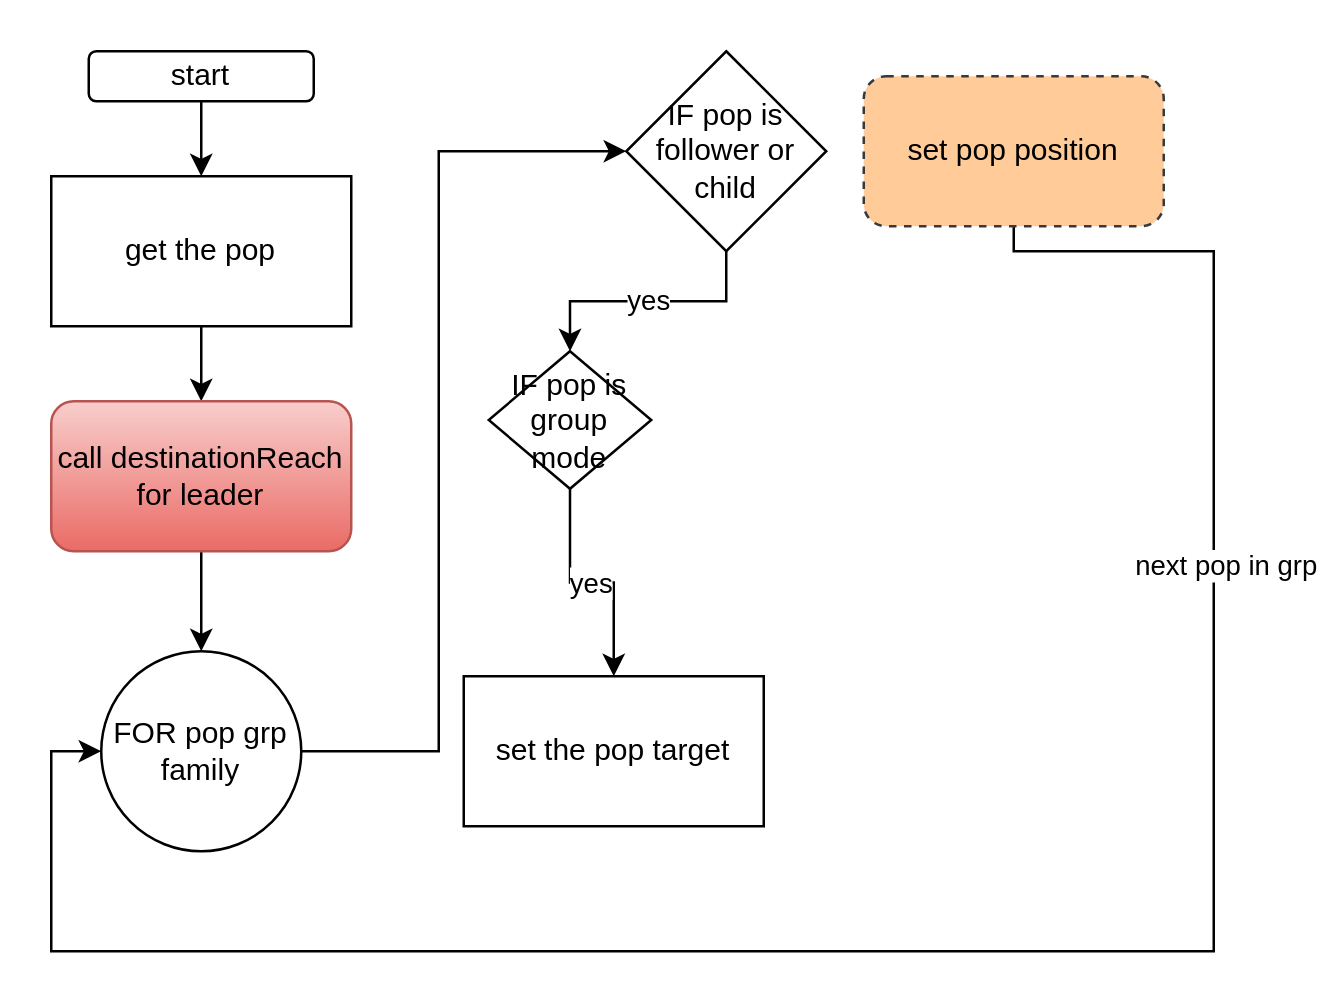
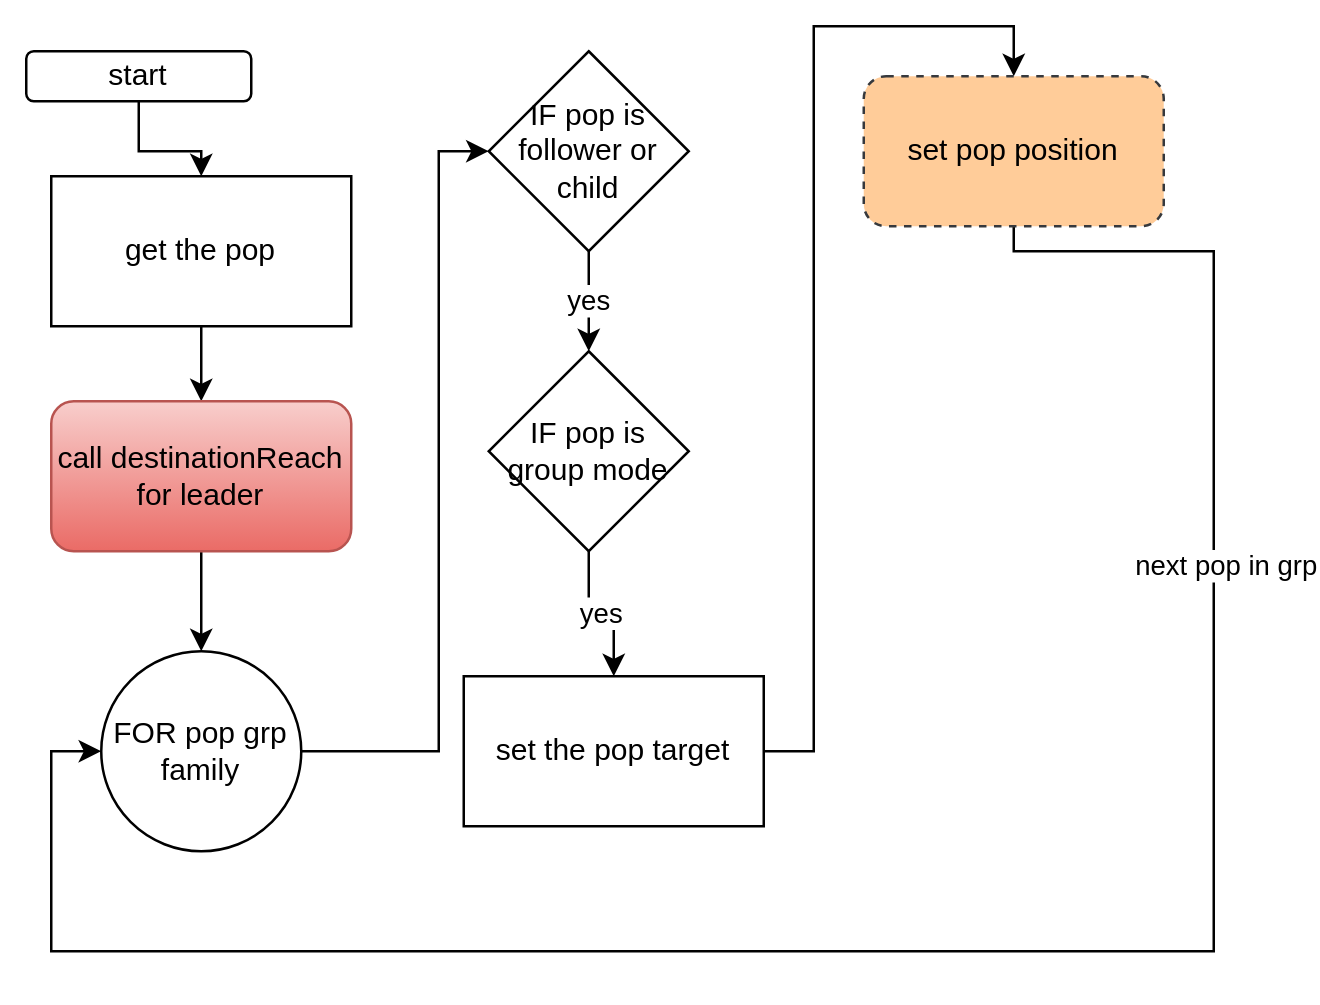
(201, 76) -> (139, 76)
(726, 151) -> (589, 151)
none -> (814, 297)
(570, 420) -> (589, 451)
